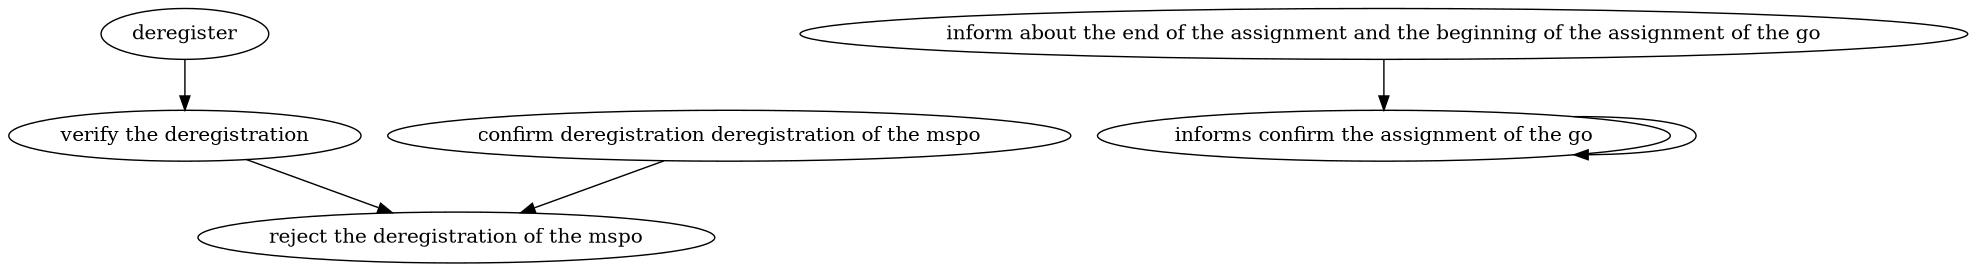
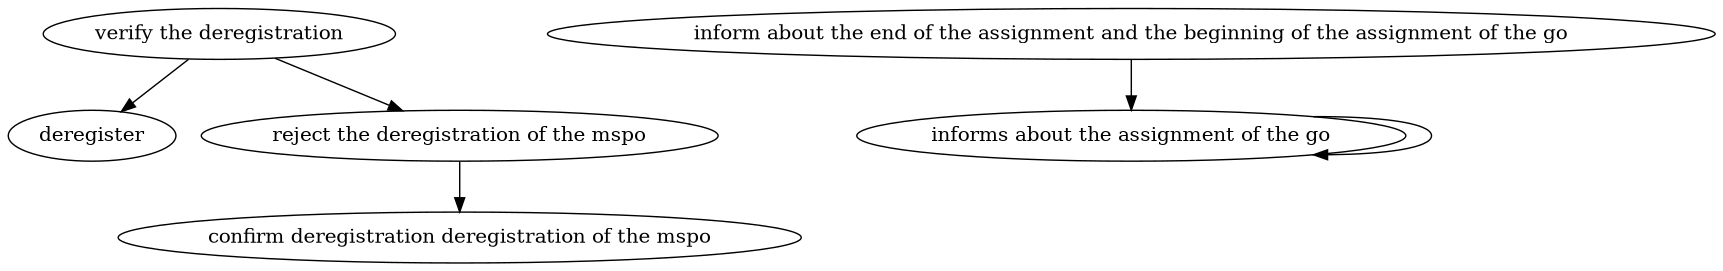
(185, 78) -> (161, 81)
(1384, 136) -> (1131, 136)
(599, 184) -> (460, 180)
